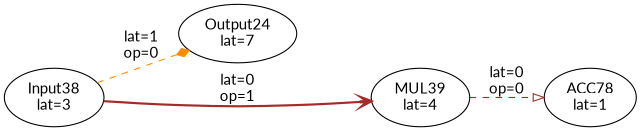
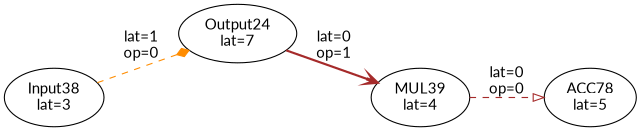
(590, 98) -> (590, 98)
(232, 106) -> (327, 65)
